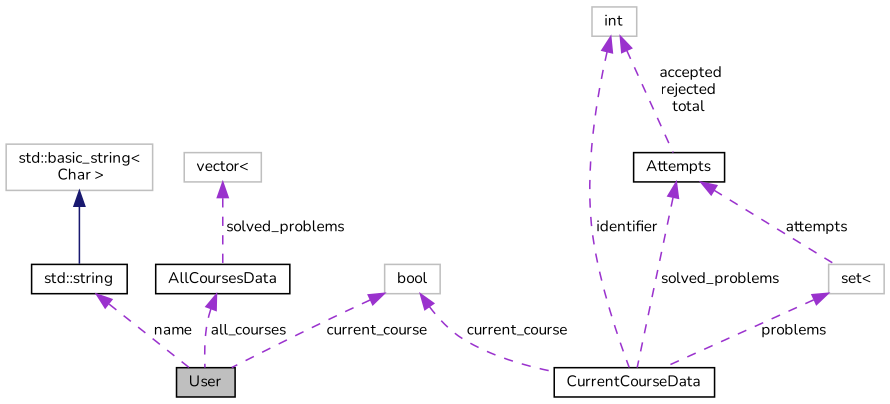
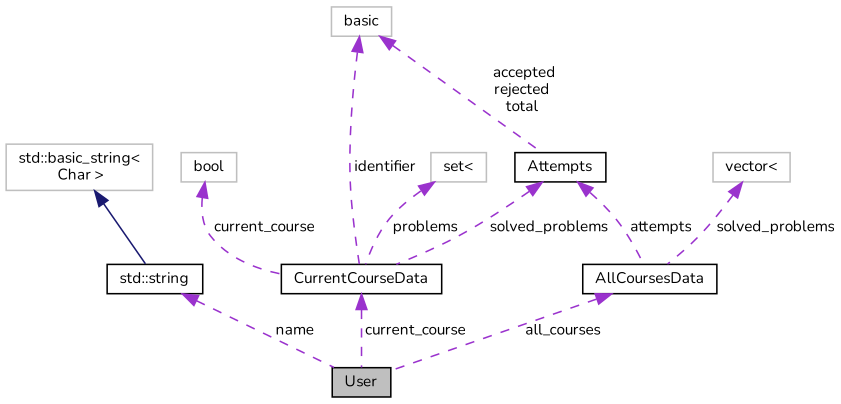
(614, 22) -> (362, 22)
(774, 227) -> (621, 225)
(301, 333) -> (362, 339)
